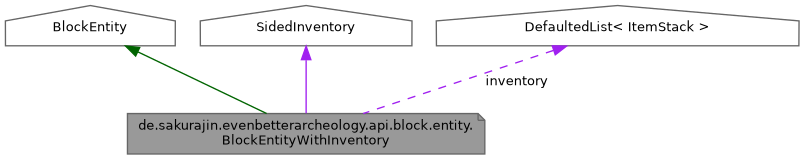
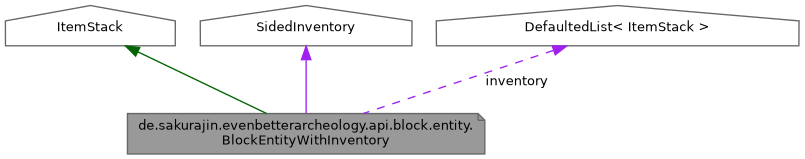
(90, 28) -> (90, 28)
